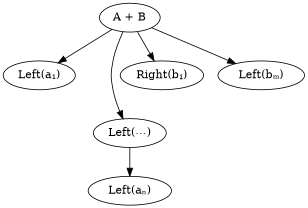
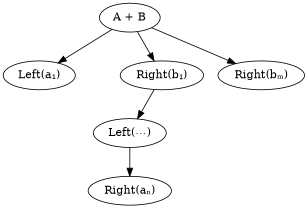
(111, 71) -> (148, 101)
(261, 75) -> (261, 75)
(130, 191) -> (130, 191)
